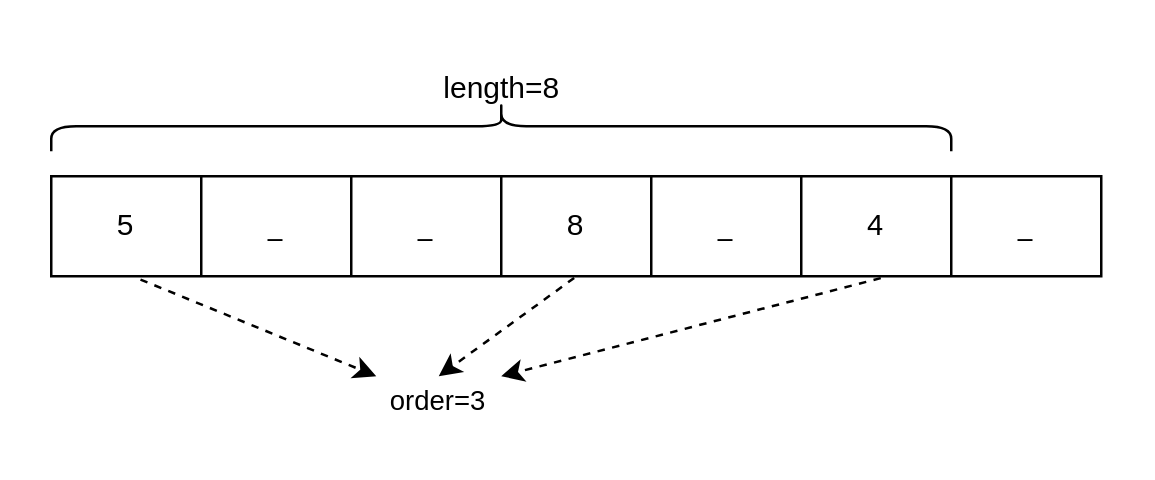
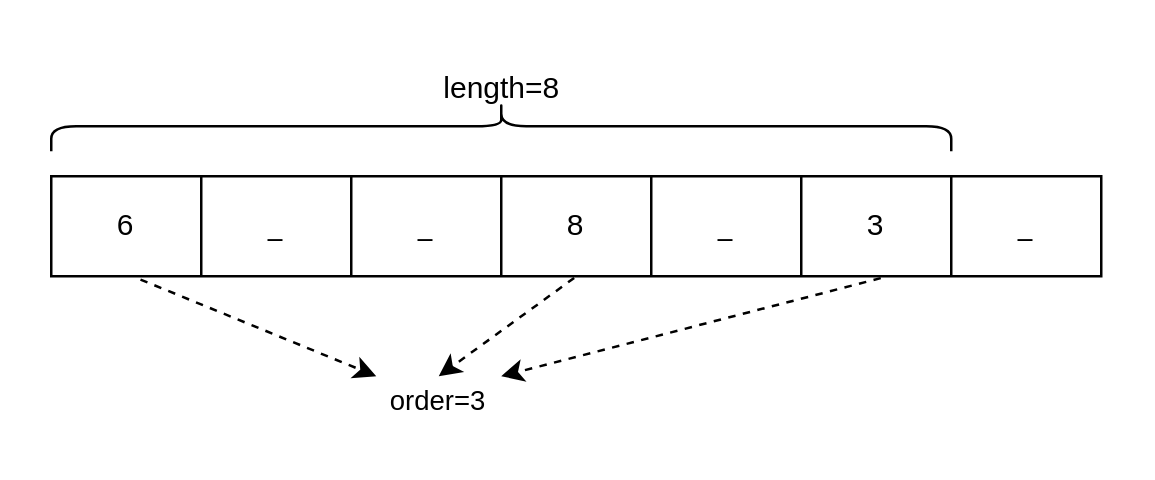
(126, 226) -> (126, 226)
(876, 226) -> (876, 226)
